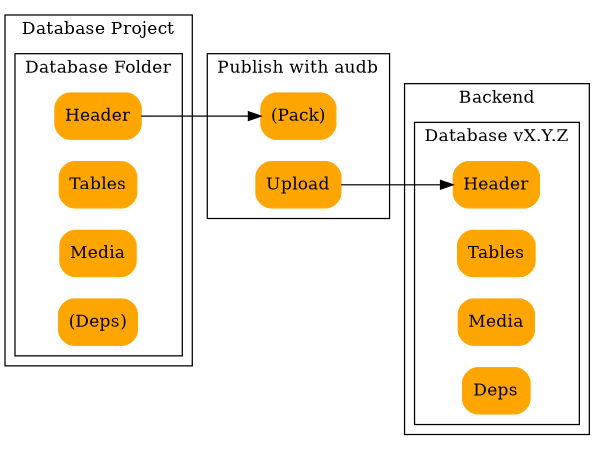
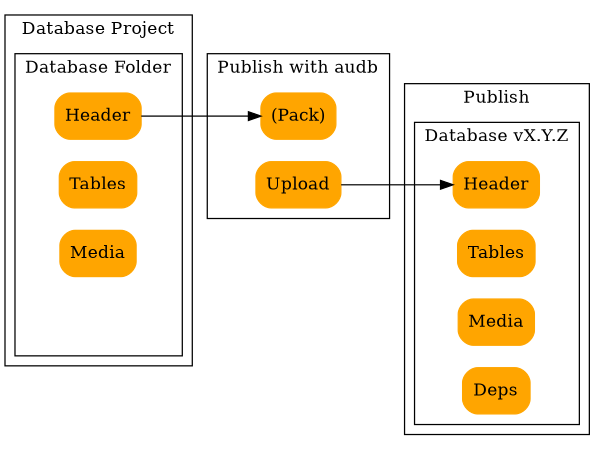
(497, 98) -> (497, 98)
(98, 322) -> none
